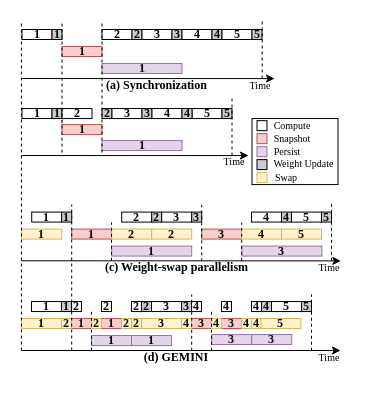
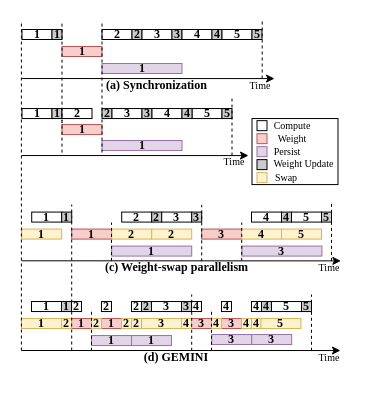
(293, 139) -> (293, 139)
